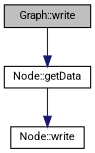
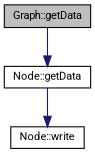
(47, 16) -> (47, 16)
